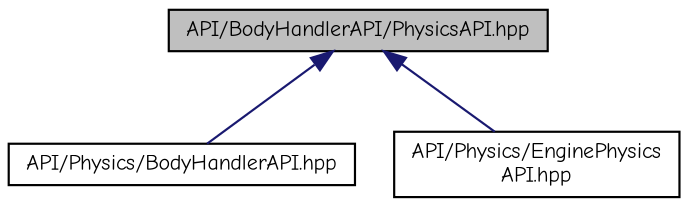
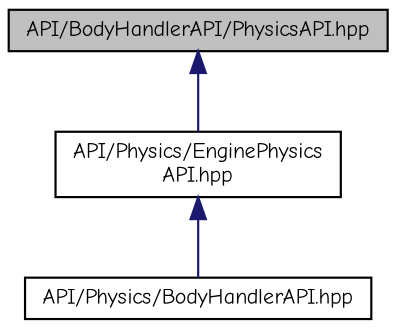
(261, 104) -> (198, 248)
